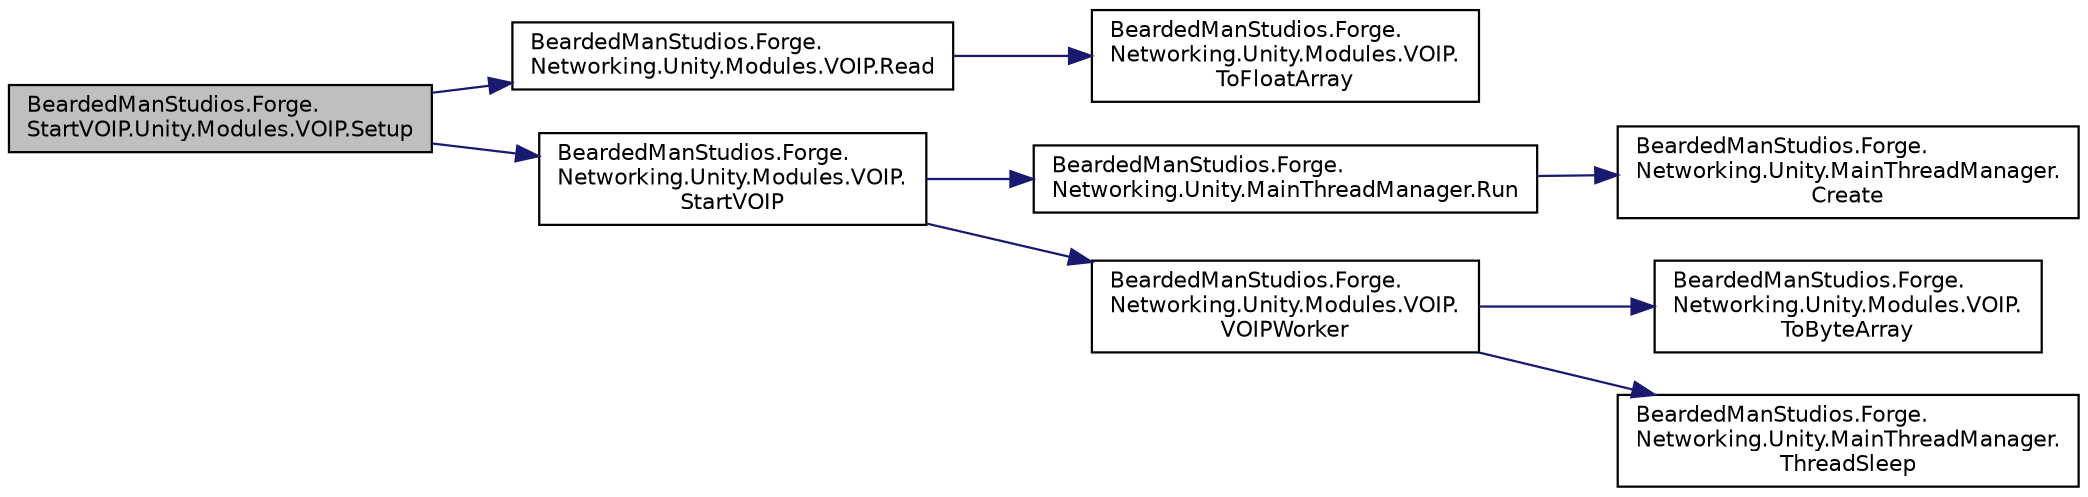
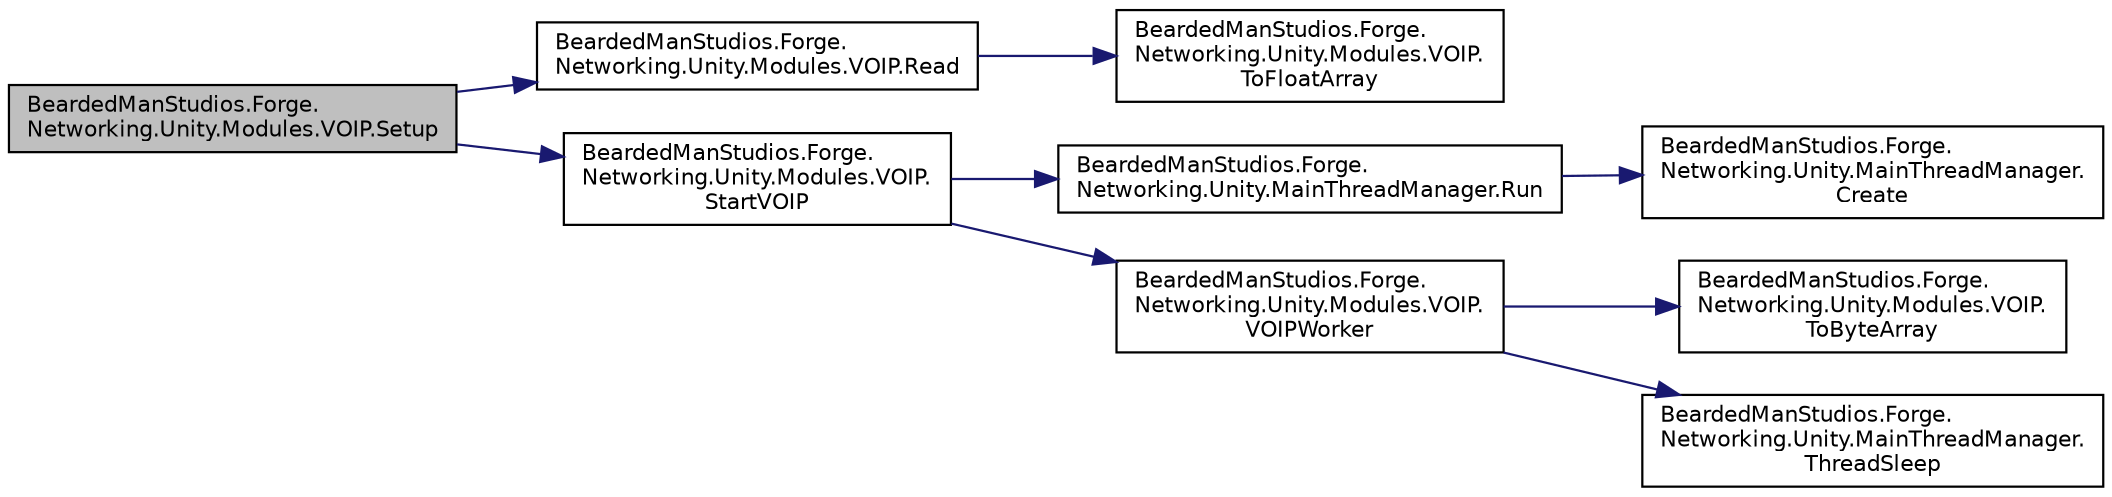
(220, 119) -> (233, 119)
